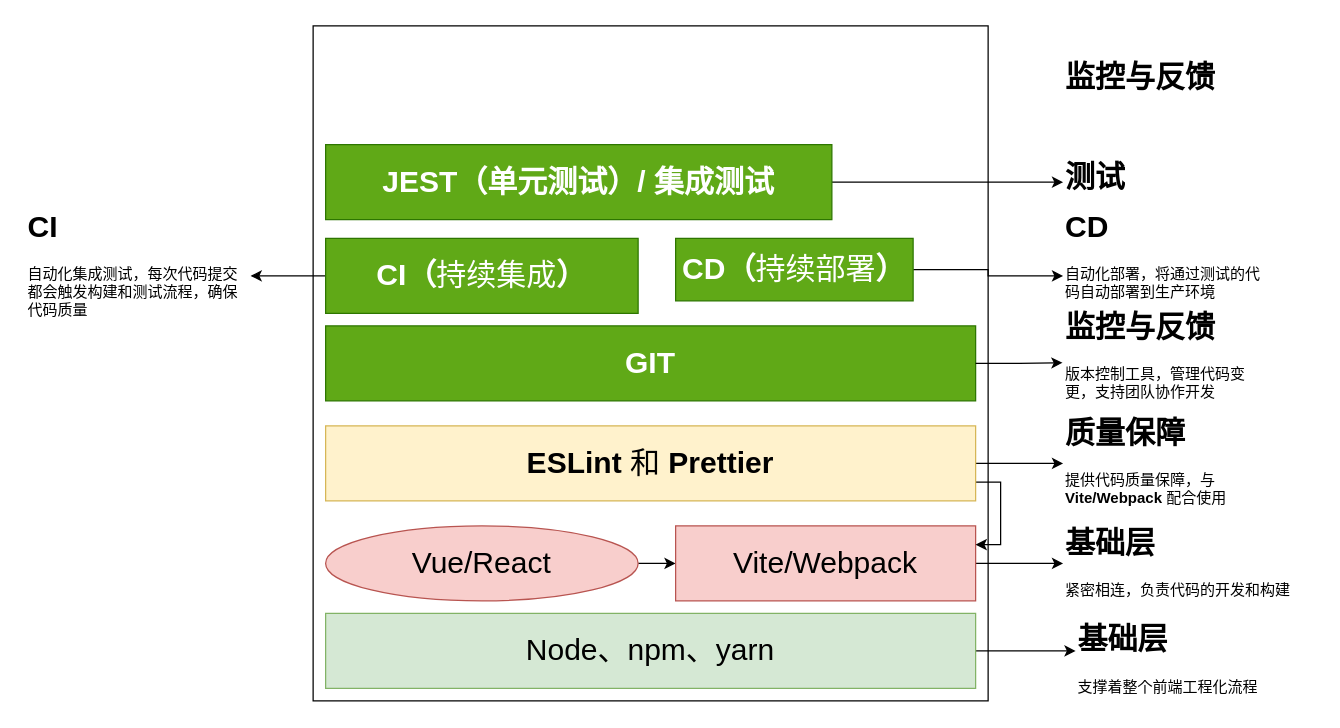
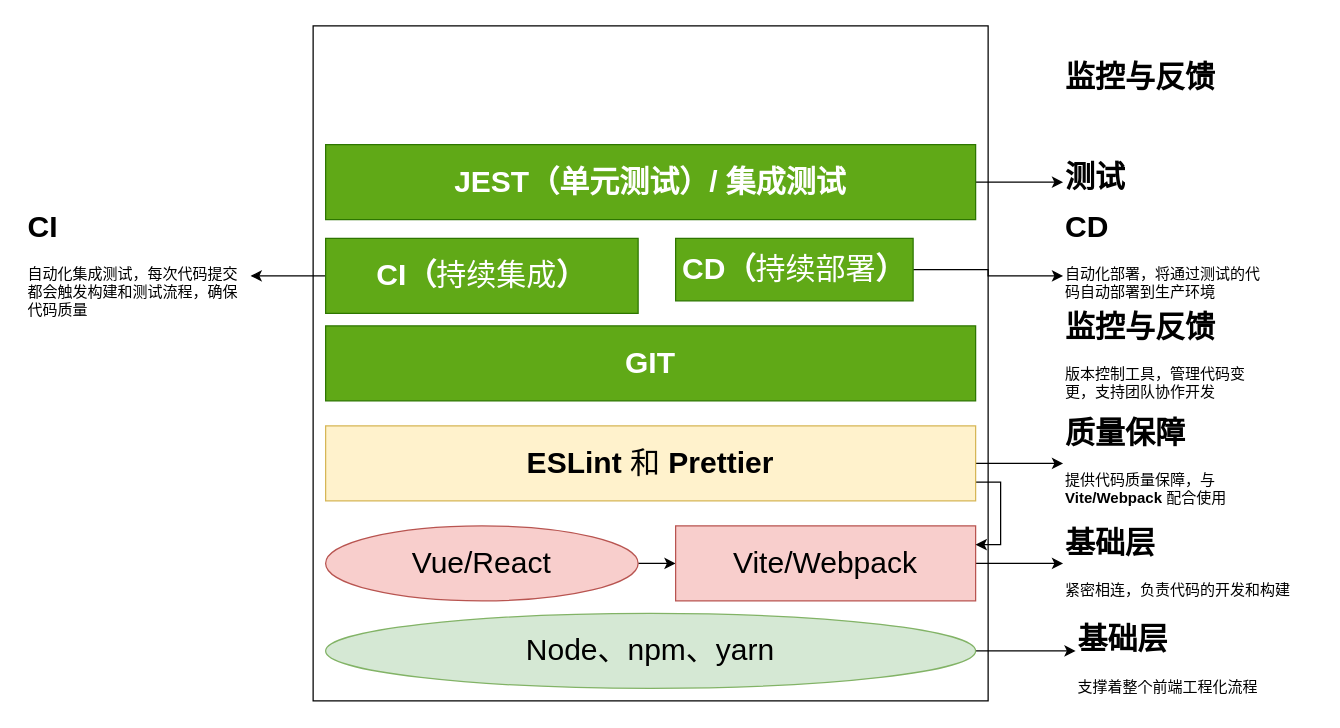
(579, 182) -> (651, 182)
(1015, 363) -> none
(651, 651) -> (651, 651)
